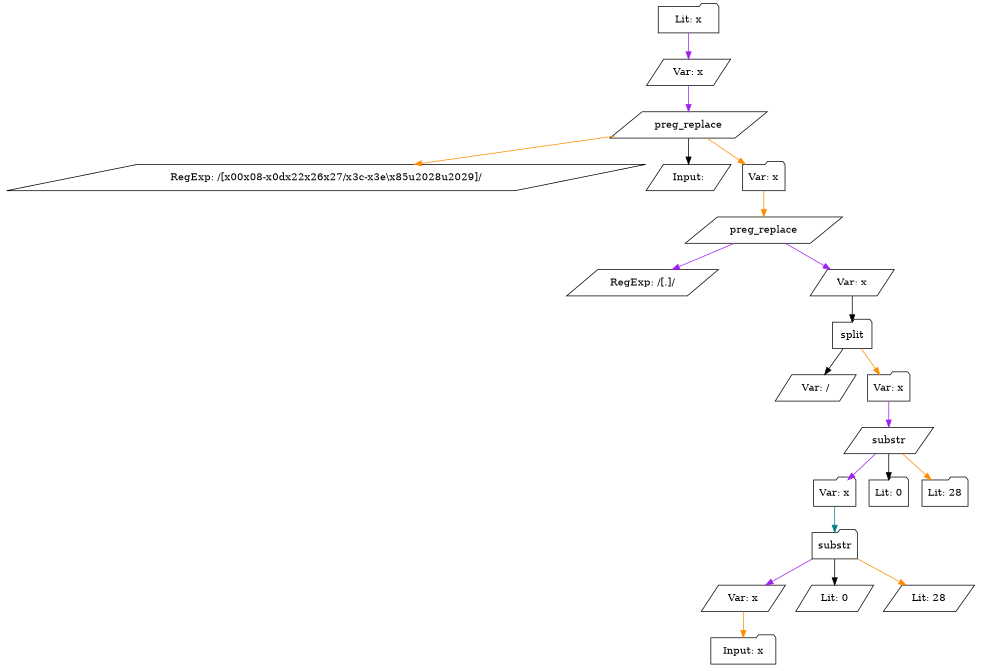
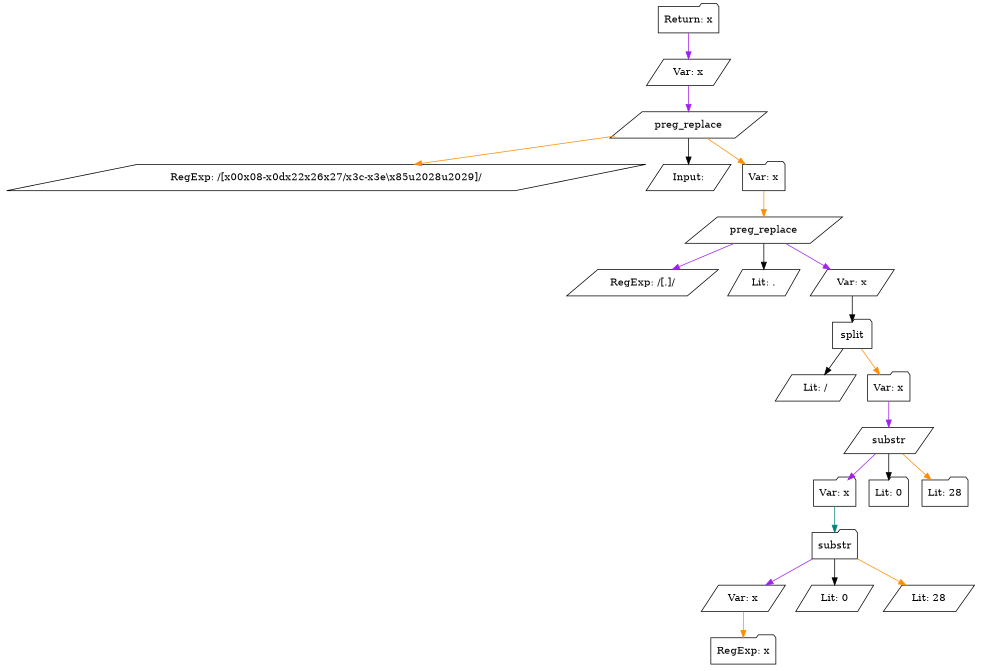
(689, 20) -> (689, 20)
none -> (764, 283)
(816, 388) -> (816, 388)
(743, 651) -> (743, 651)
